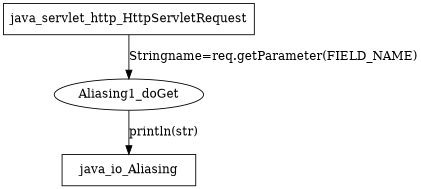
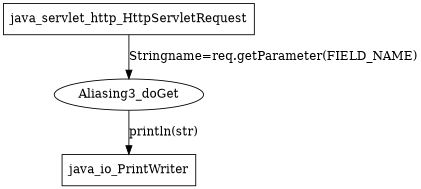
(129, 95) -> (129, 95)
(129, 170) -> (129, 170)
